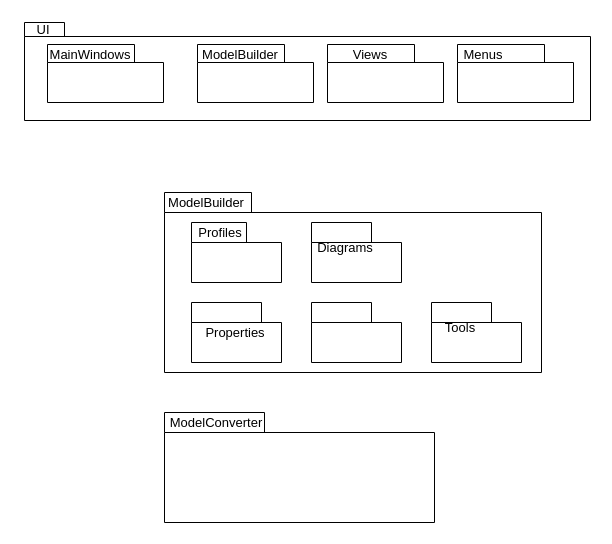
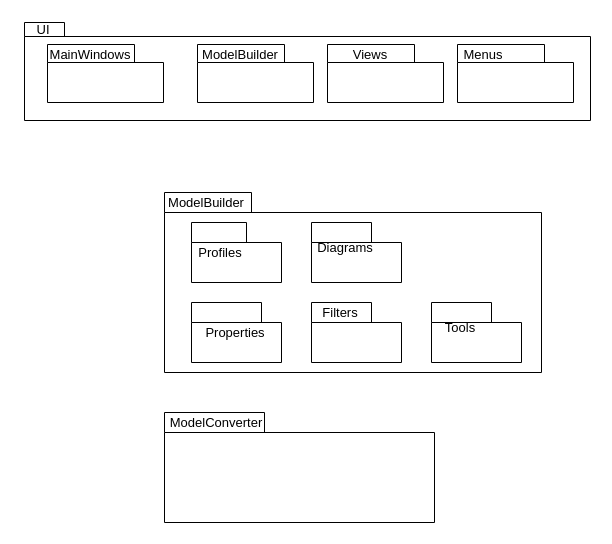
(221, 233) -> (221, 253)
none -> (341, 313)
